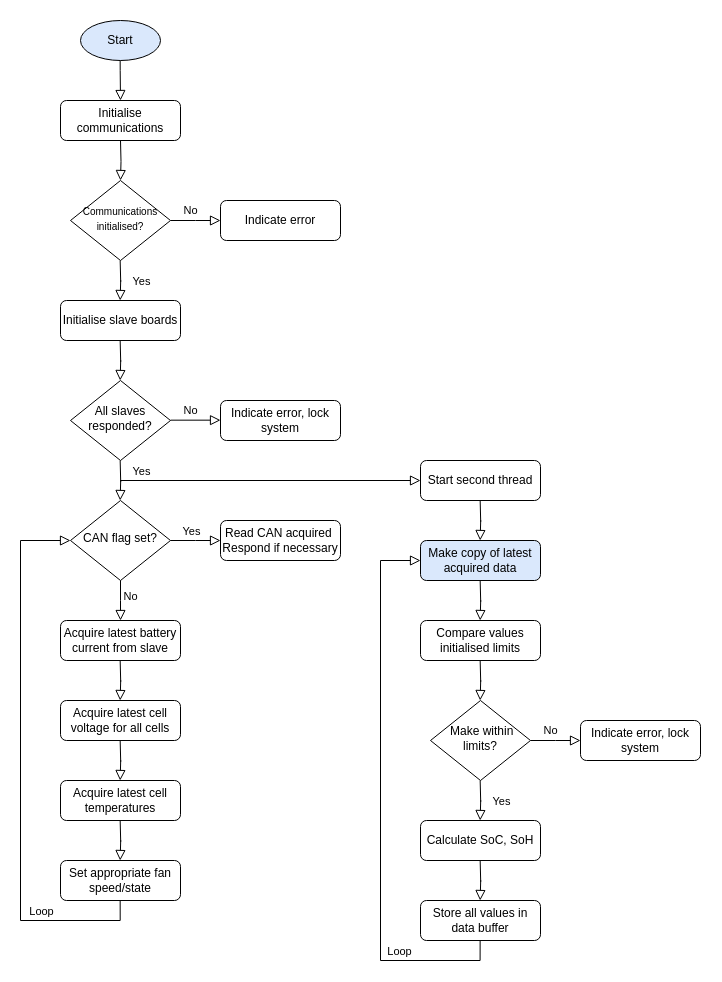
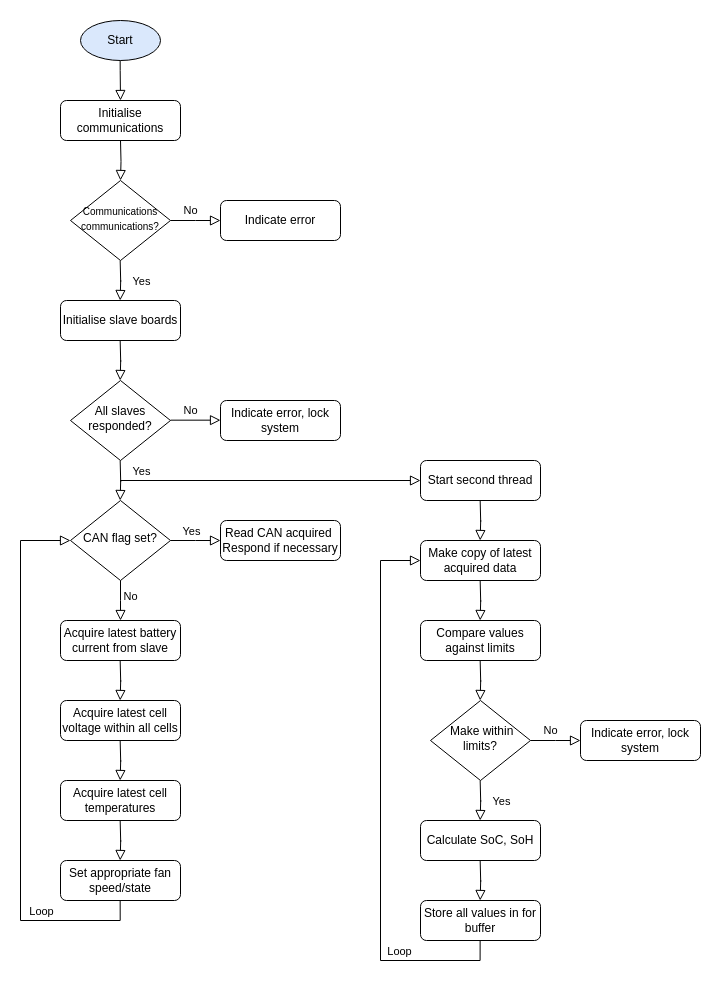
(121, 219) -> (121, 219)
(481, 561) -> (481, 561)
(481, 641) -> (481, 641)
(121, 721) -> (121, 721)
(481, 921) -> (481, 921)
